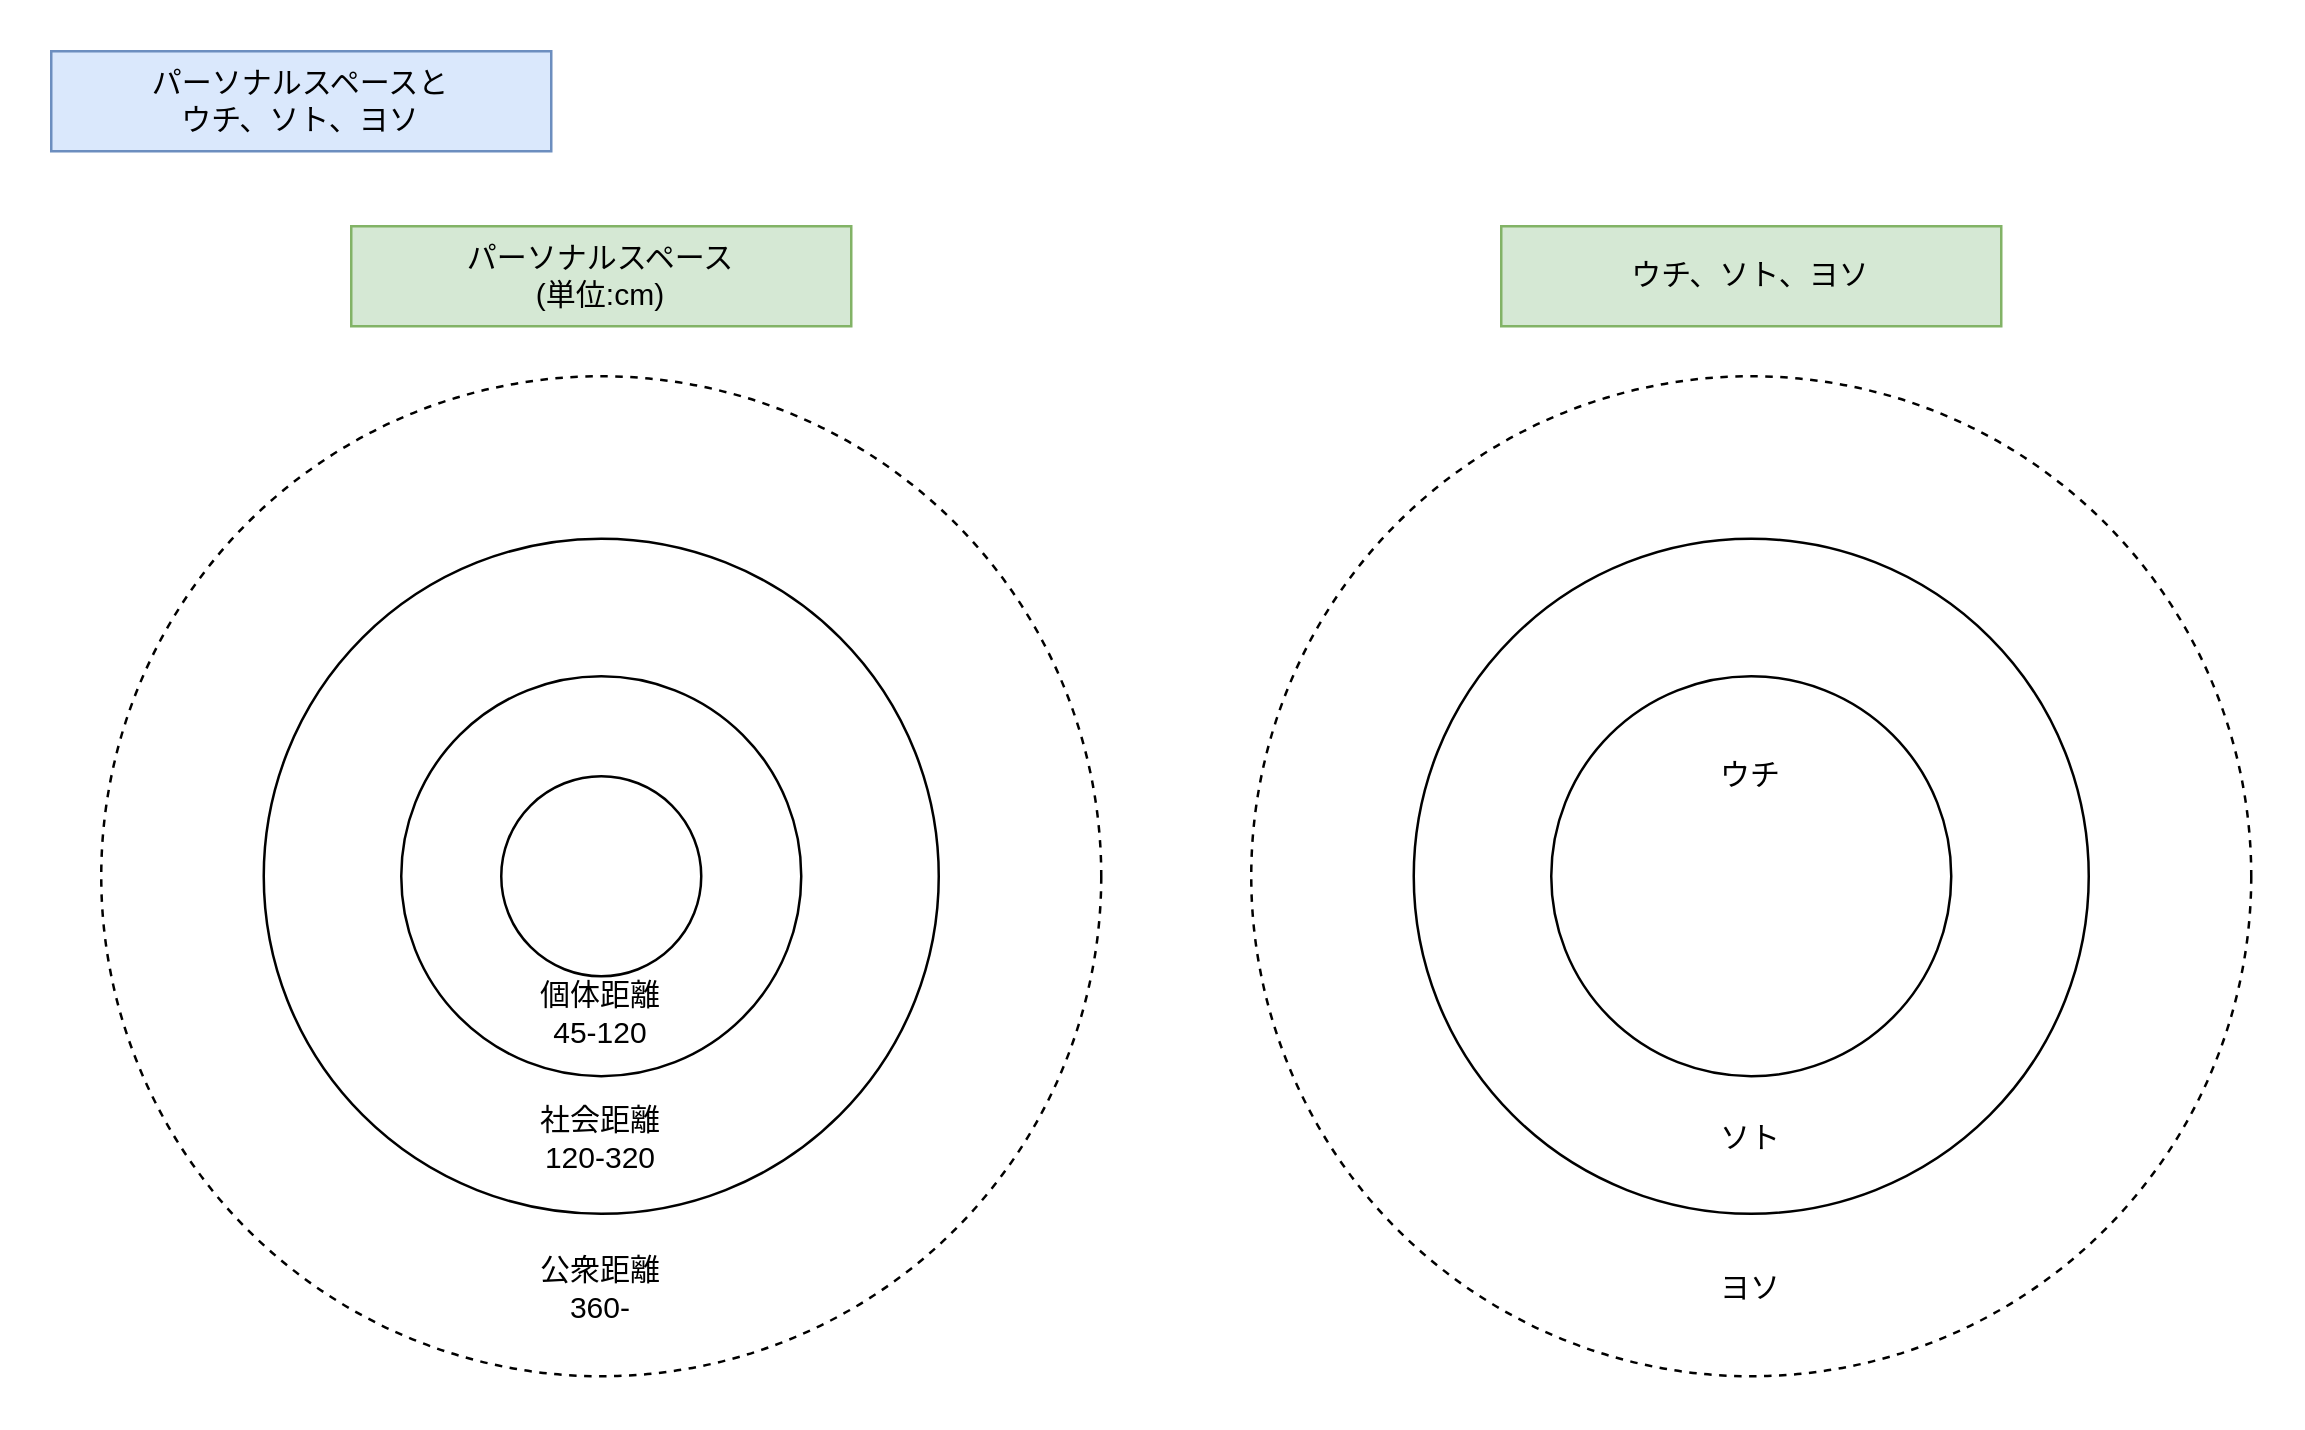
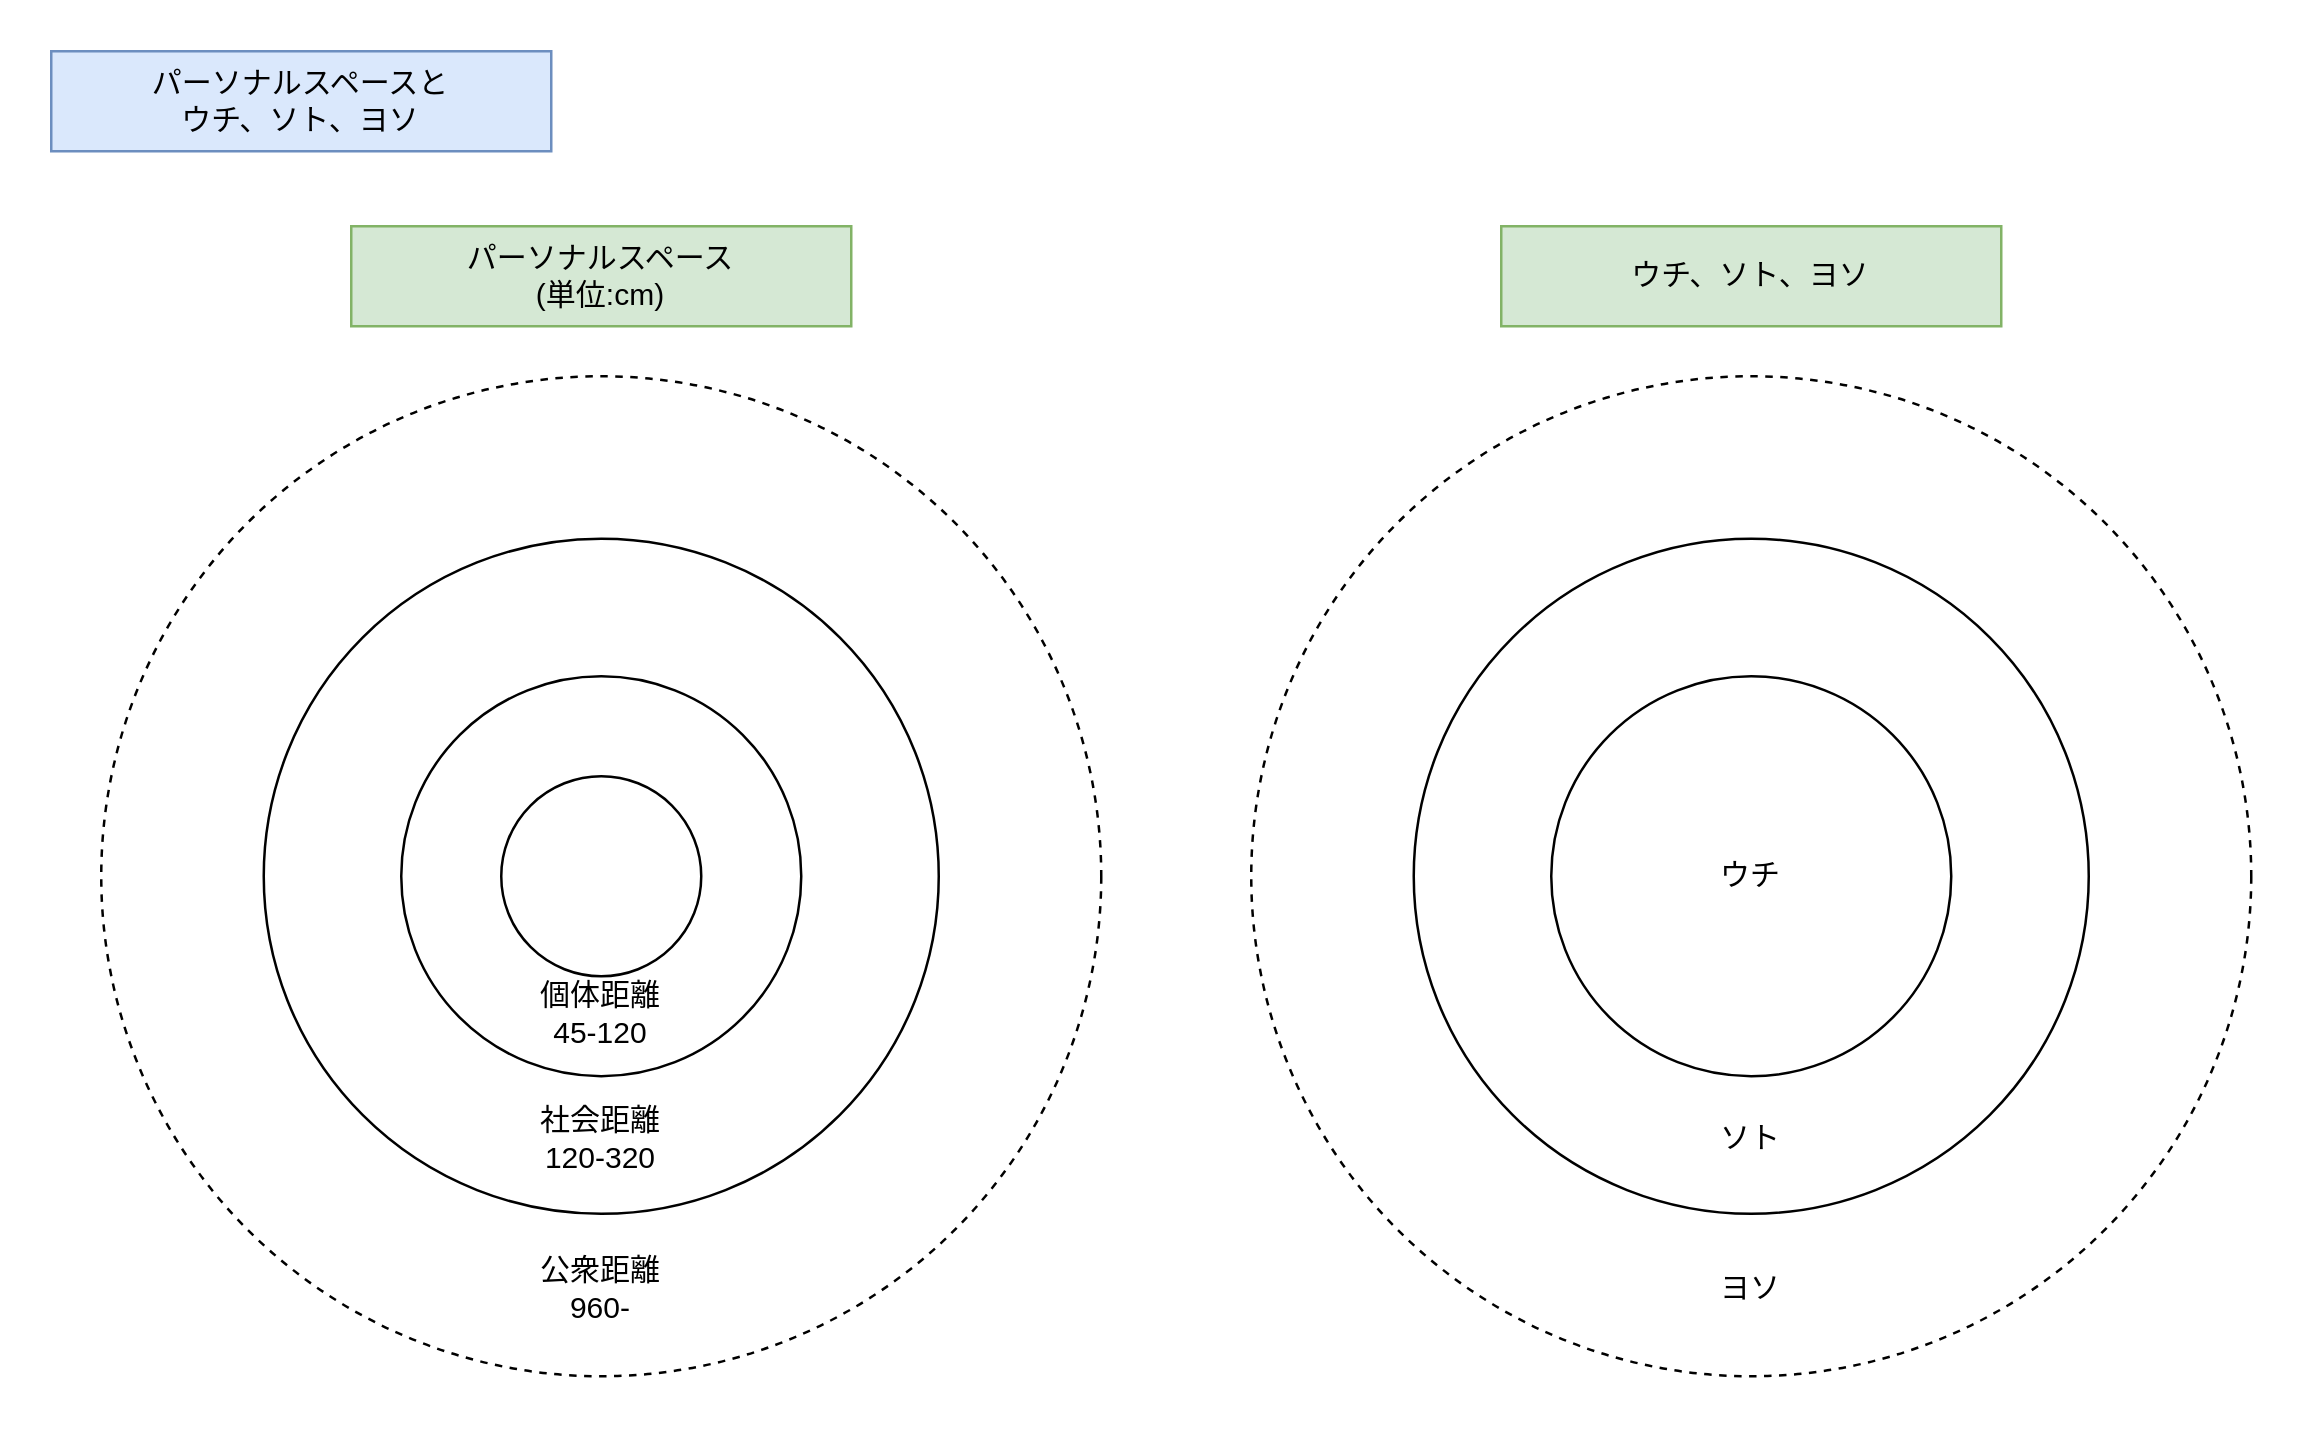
(1751, 776) -> (1751, 876)
(601, 1289) -> (601, 1289)
